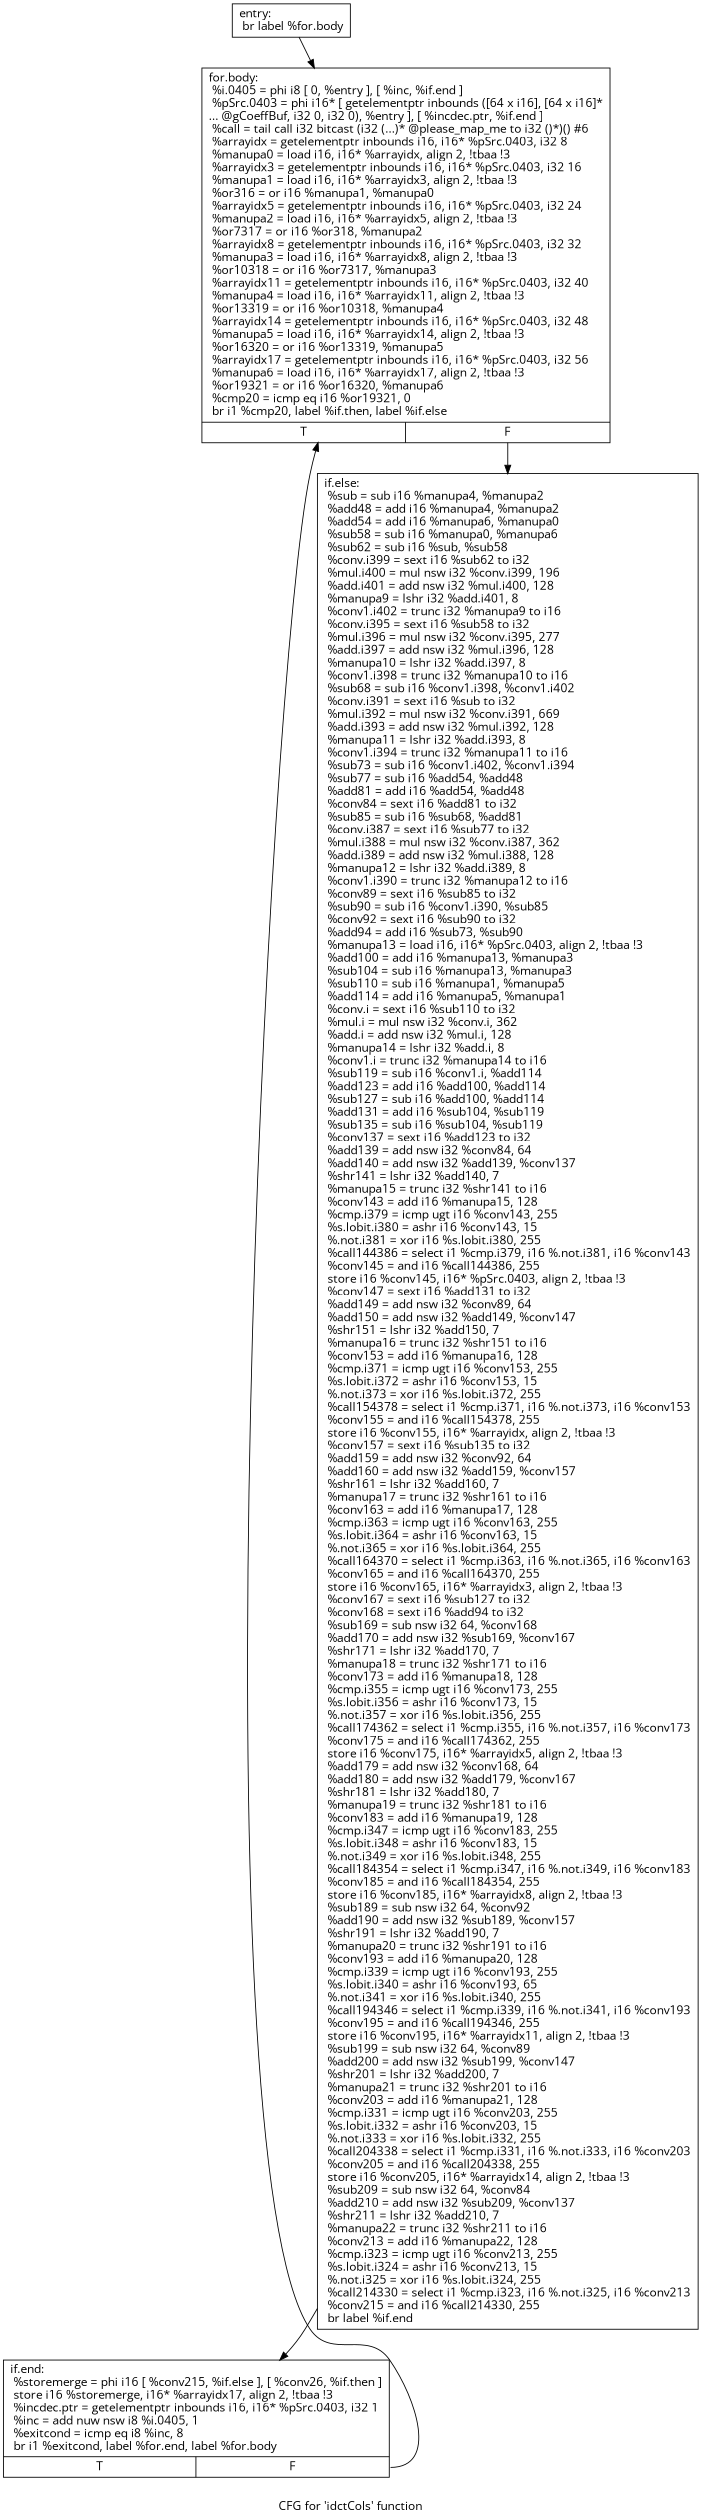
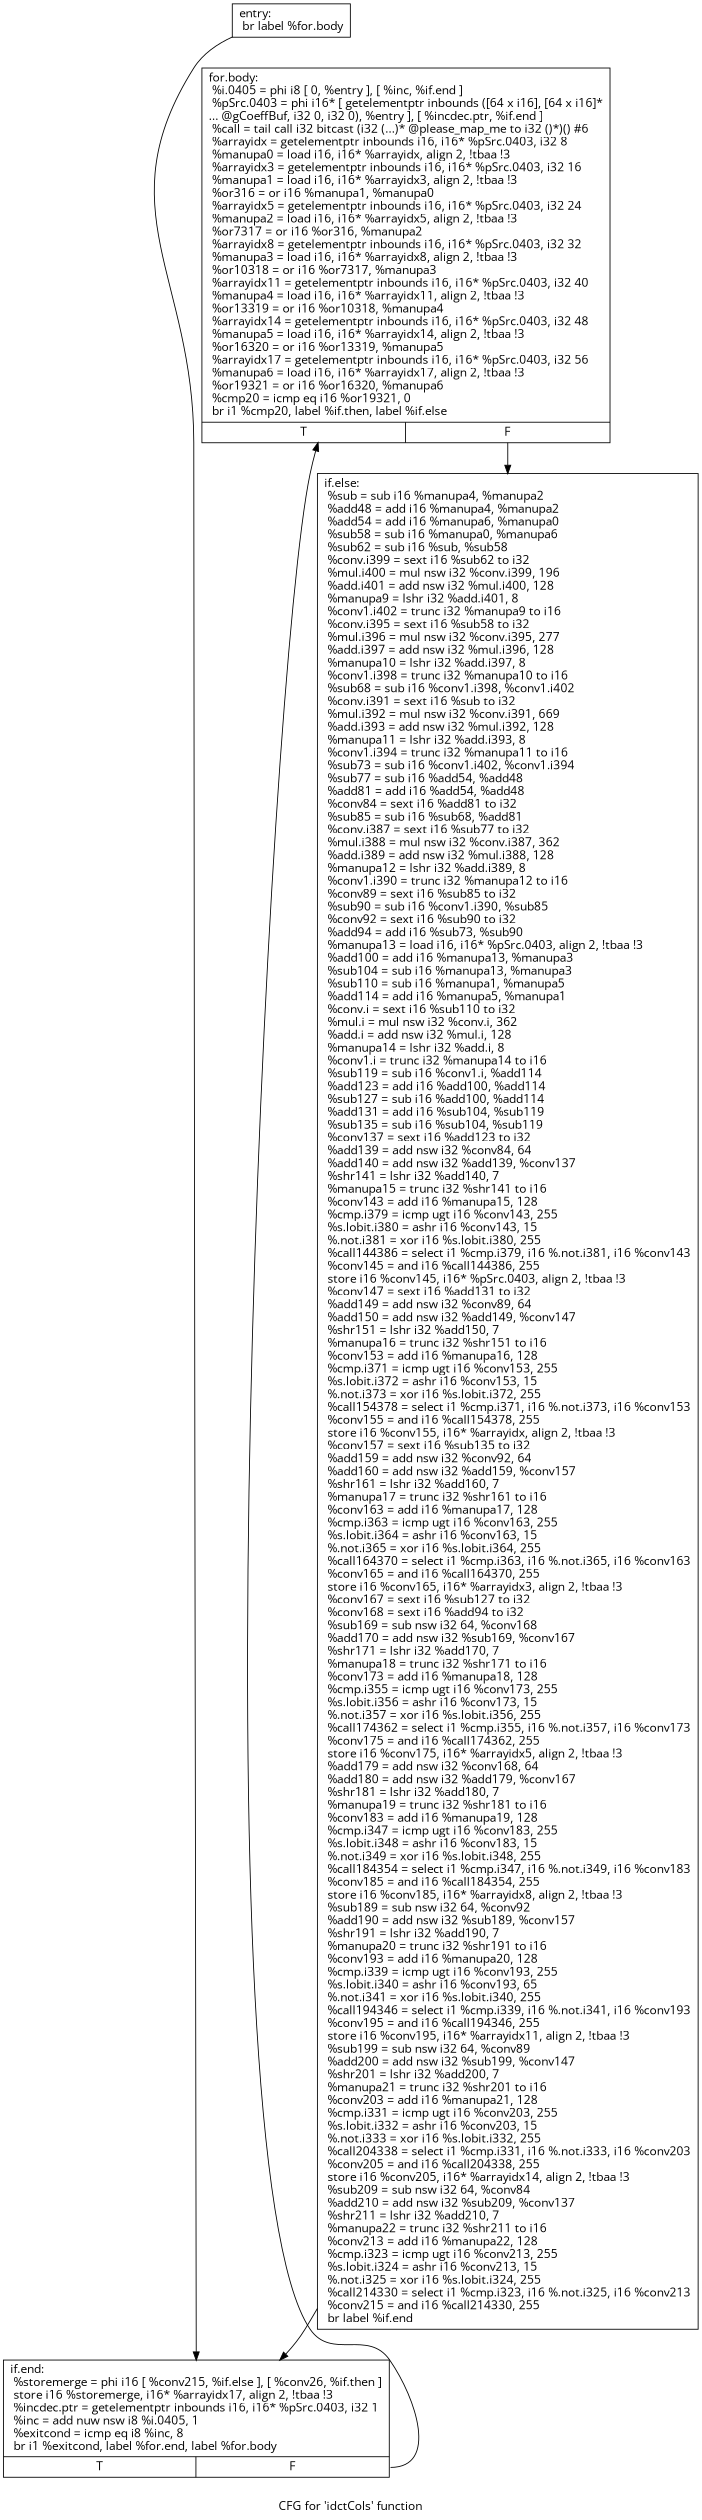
(305, 49) -> (194, 1179)
(316, 232) -> (316, 232)
